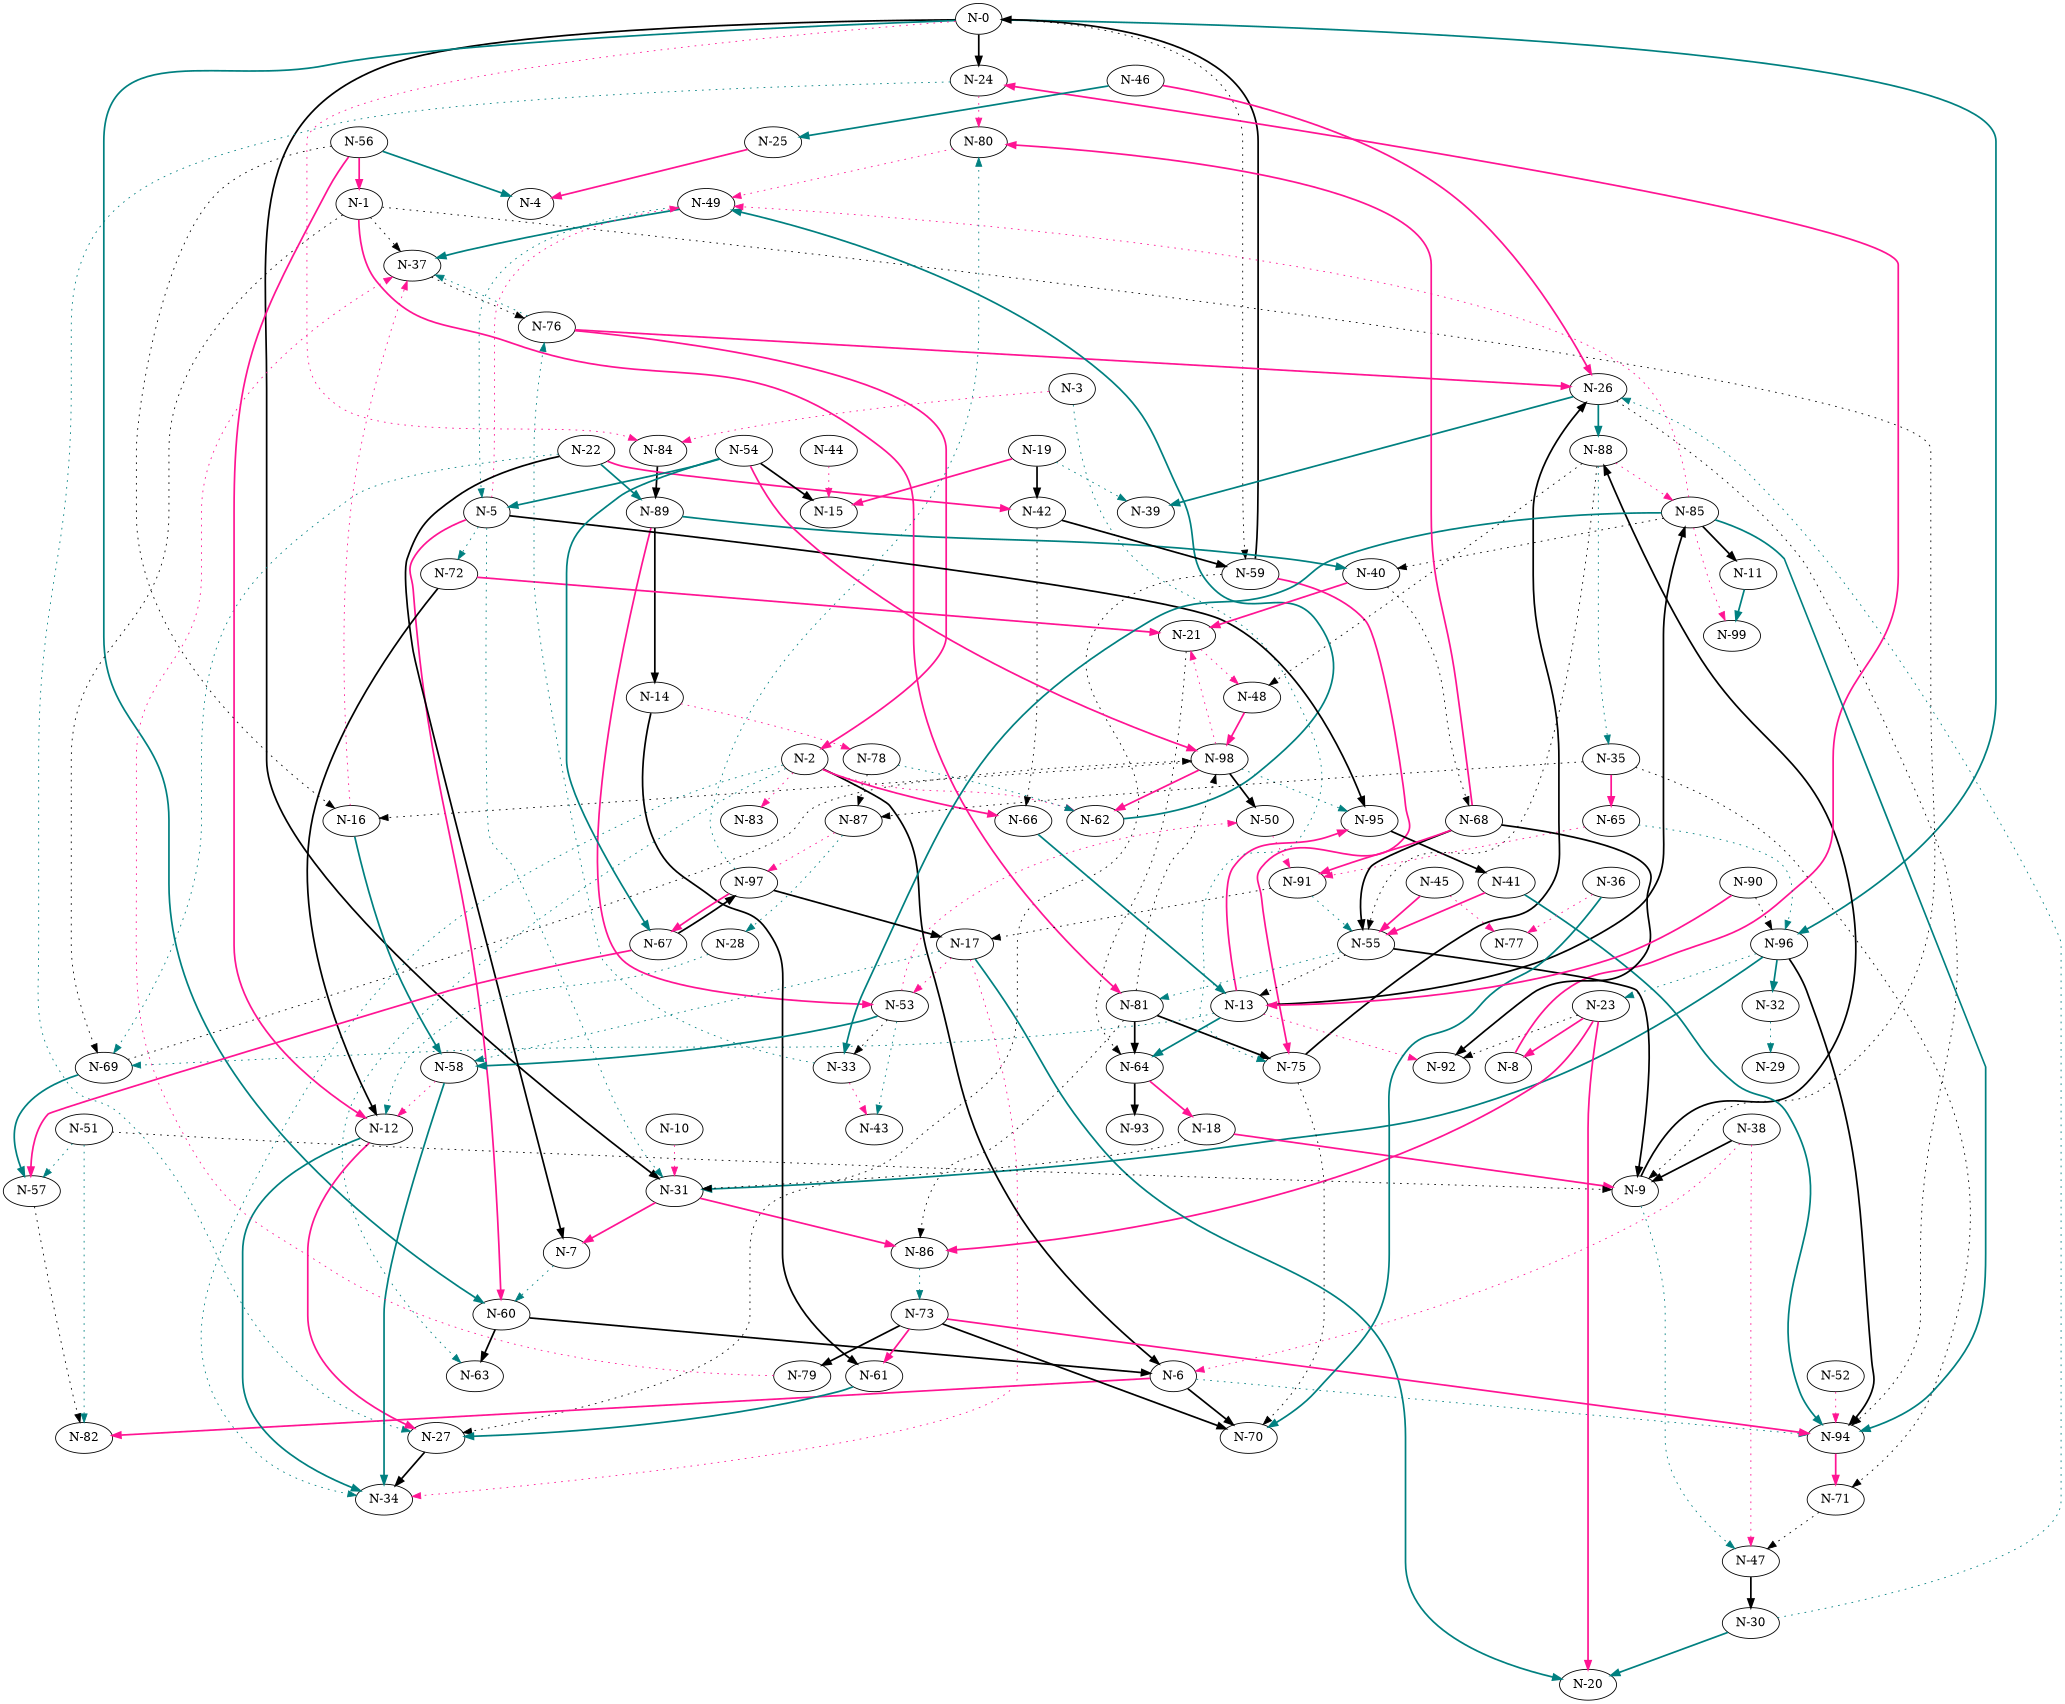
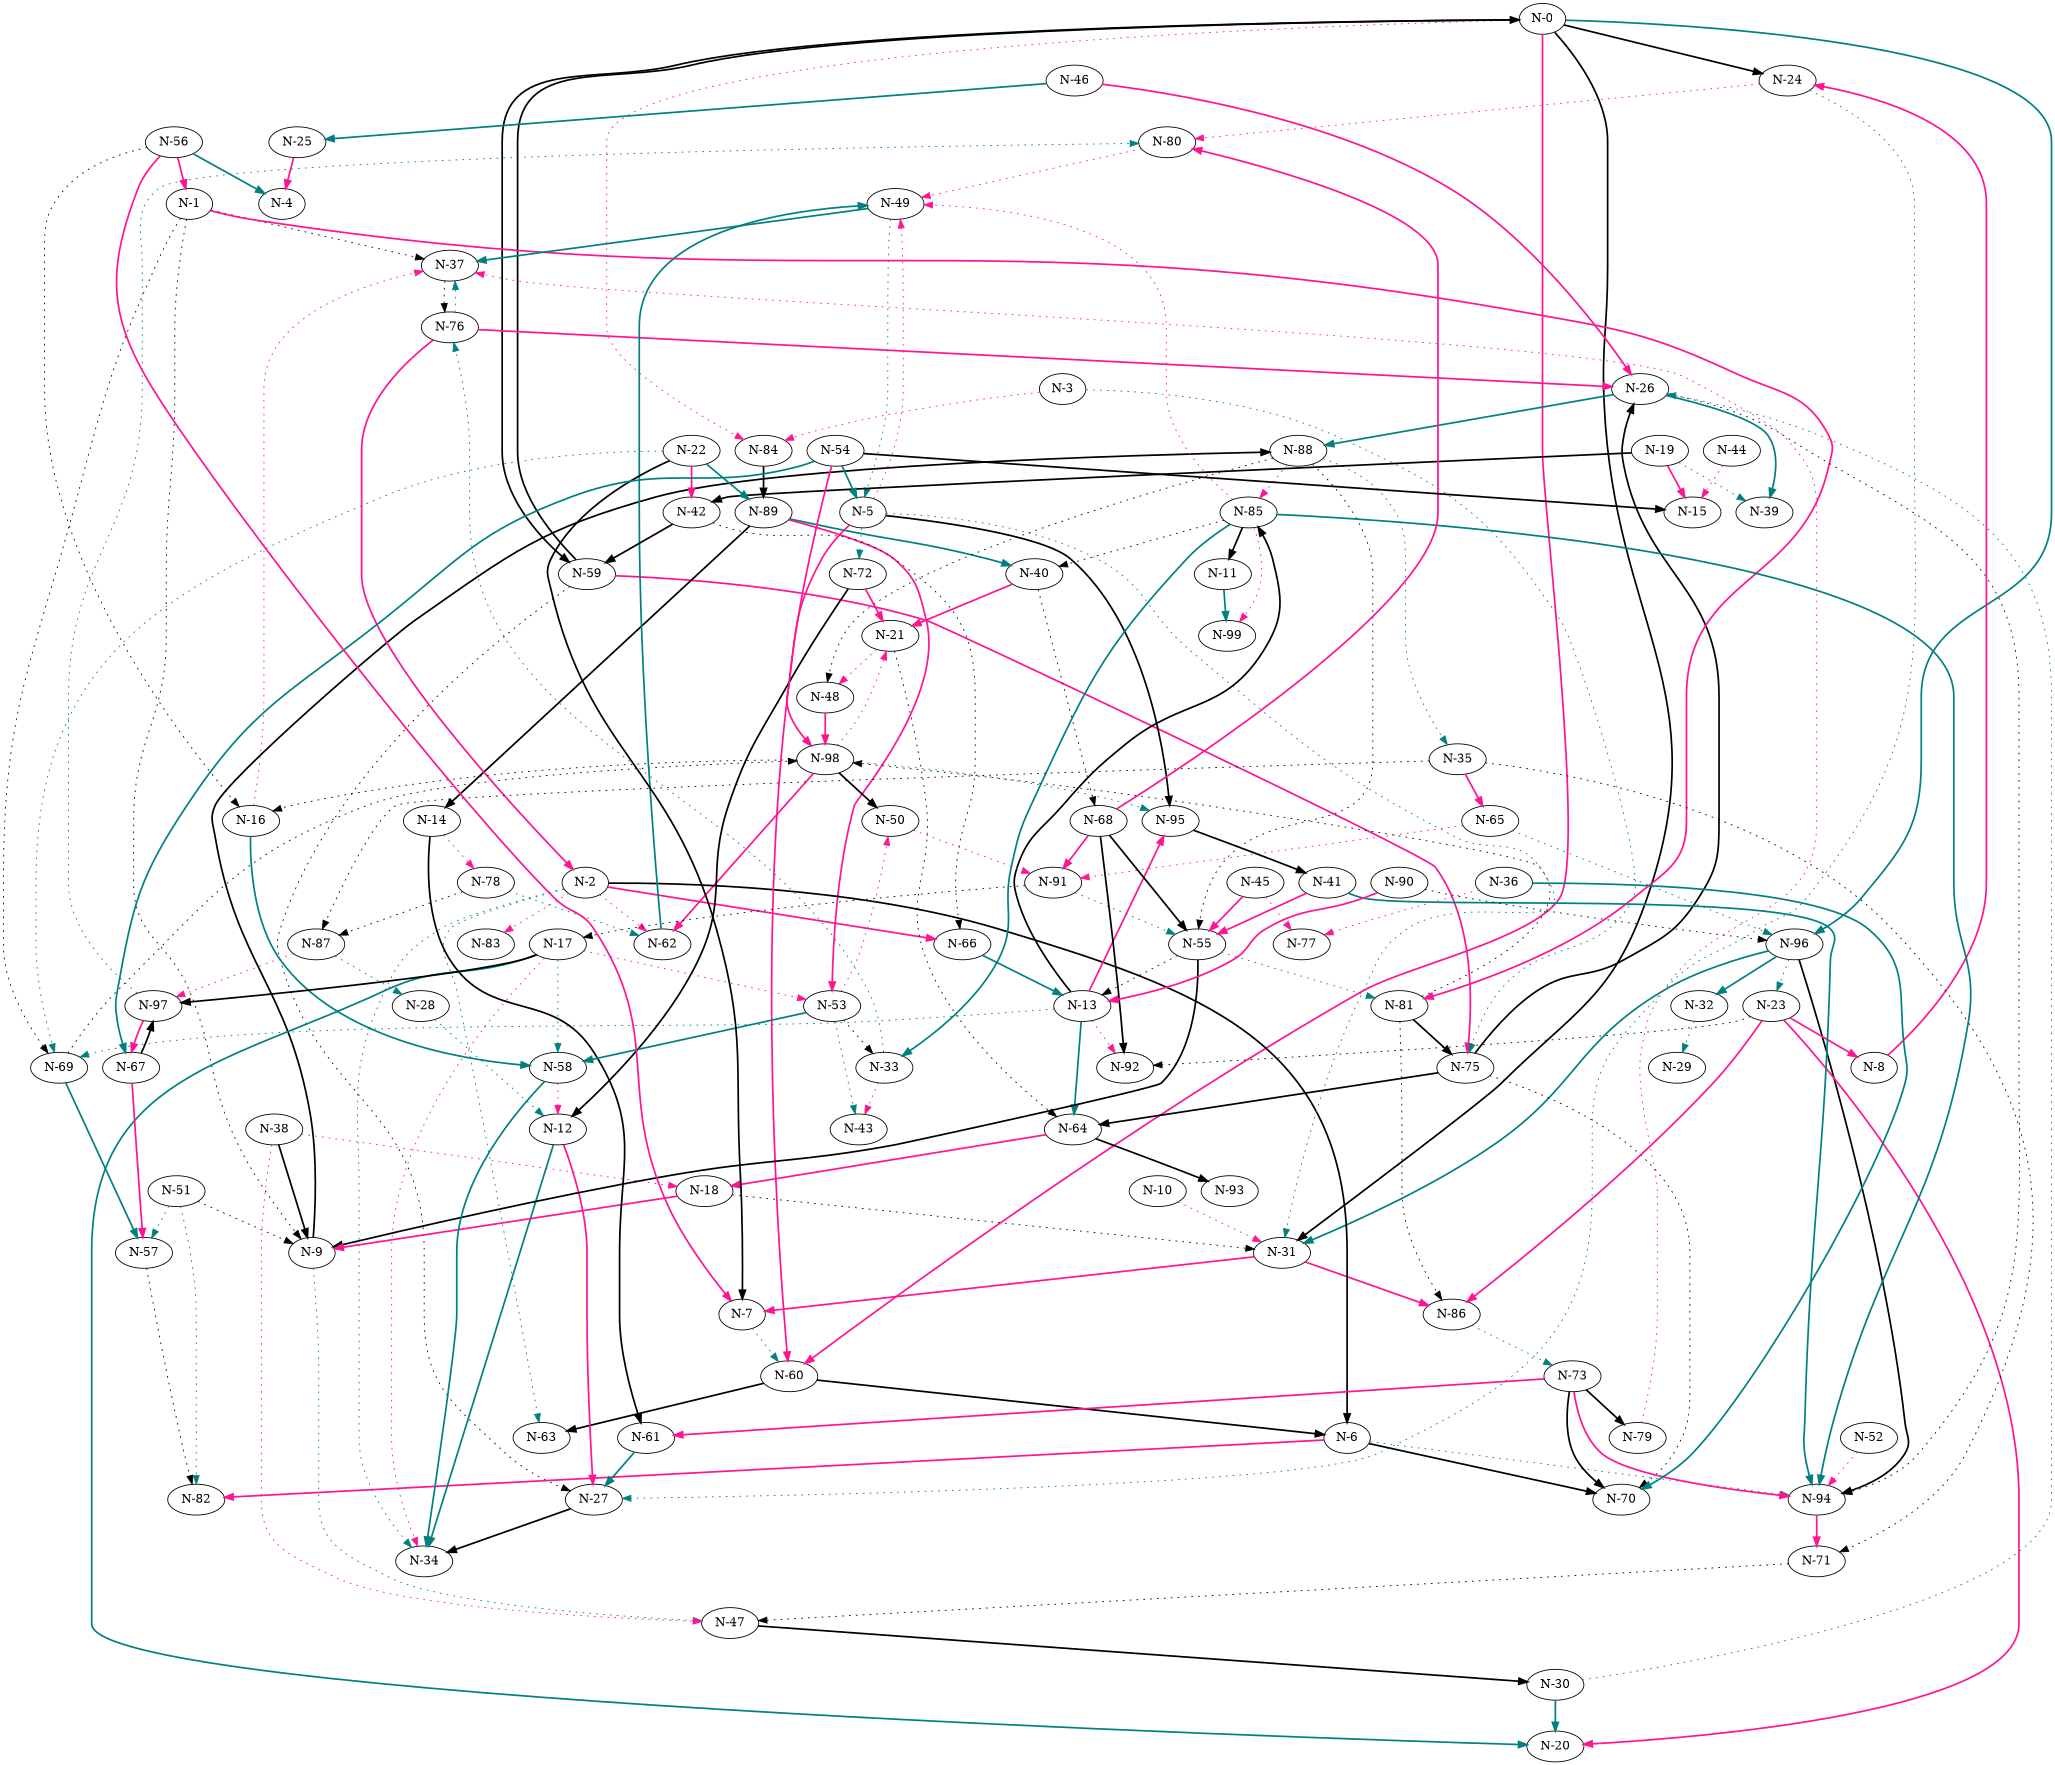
(1243, 198) -> (519, 96)
(104, 340) -> (1567, 863)
(234, 647) -> (384, 701)
(853, 912) -> (364, 984)
(1135, 1033) -> (1273, 1098)
(1487, 1289) -> (476, 1158)
